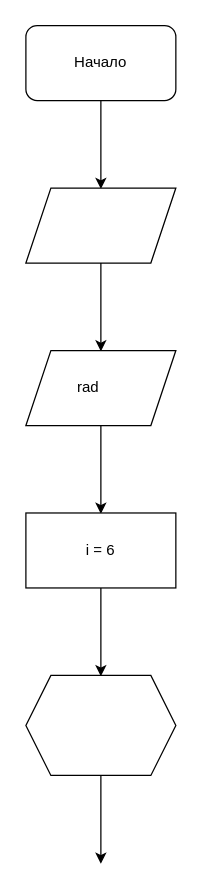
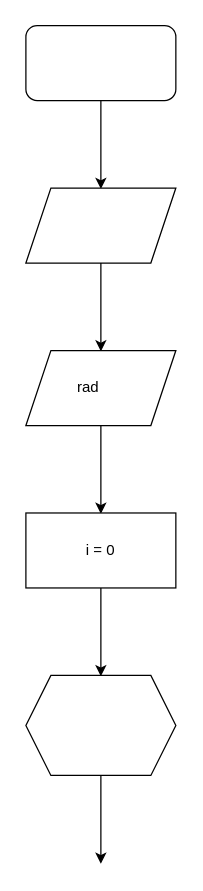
(101, 63) -> none
(101, 551) -> (101, 551)
